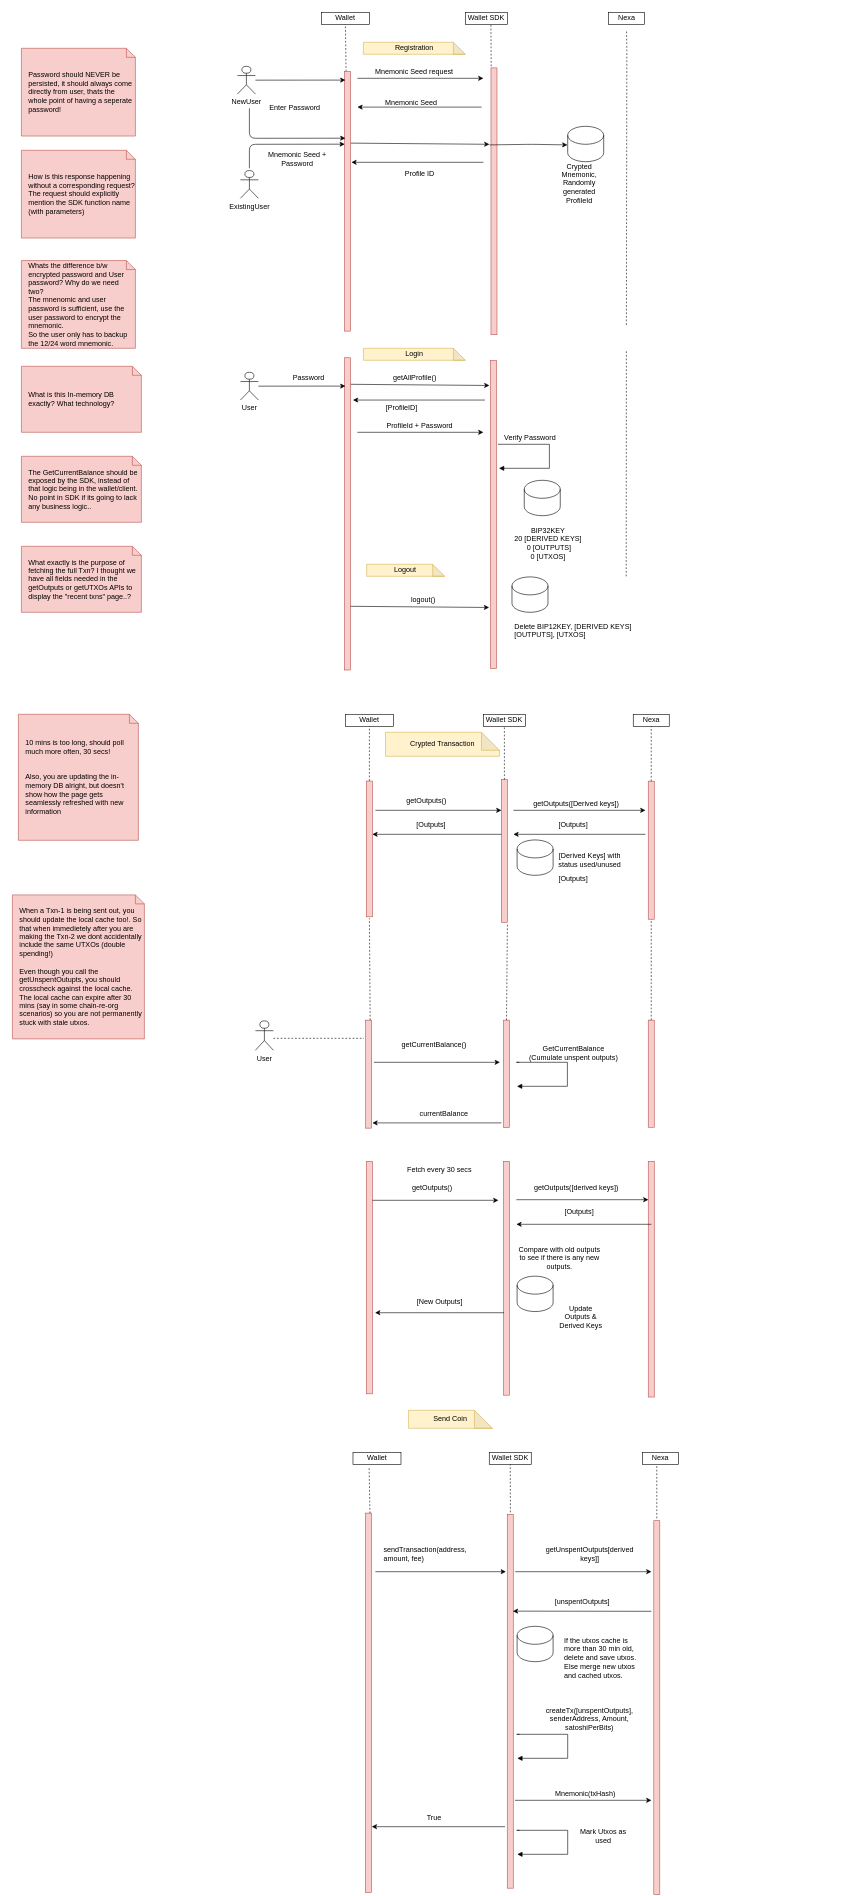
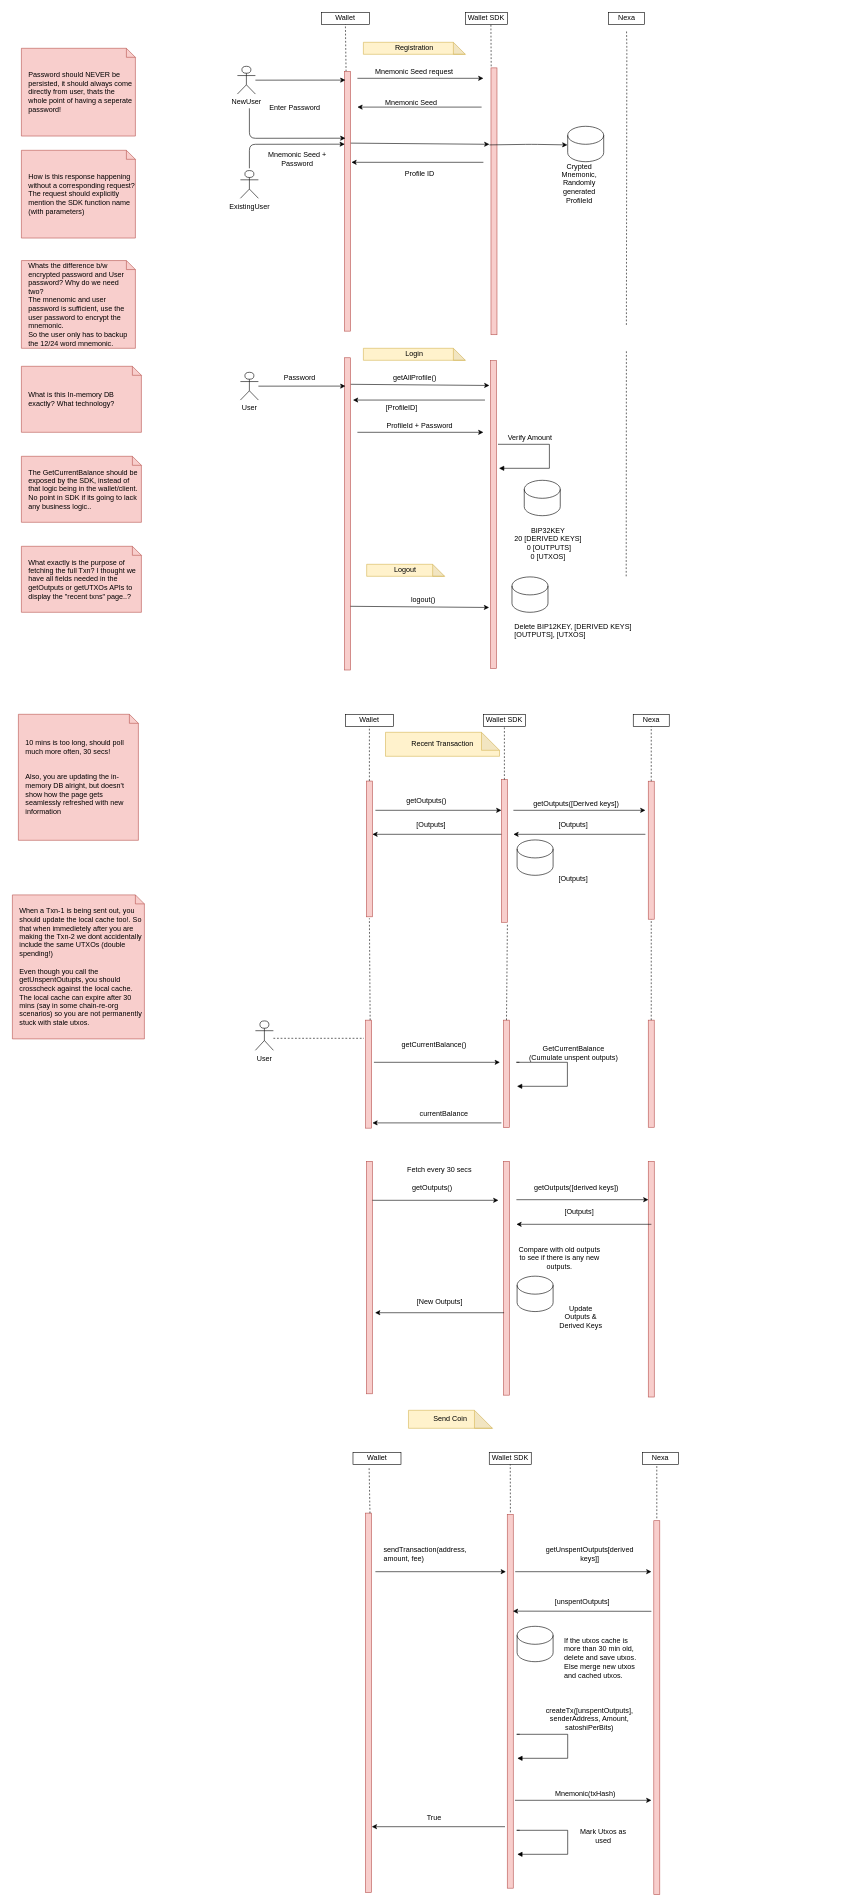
(309, 378) -> (300, 378)
(530, 438) -> (530, 438)
(443, 744) -> (443, 744)
(590, 860) -> none
